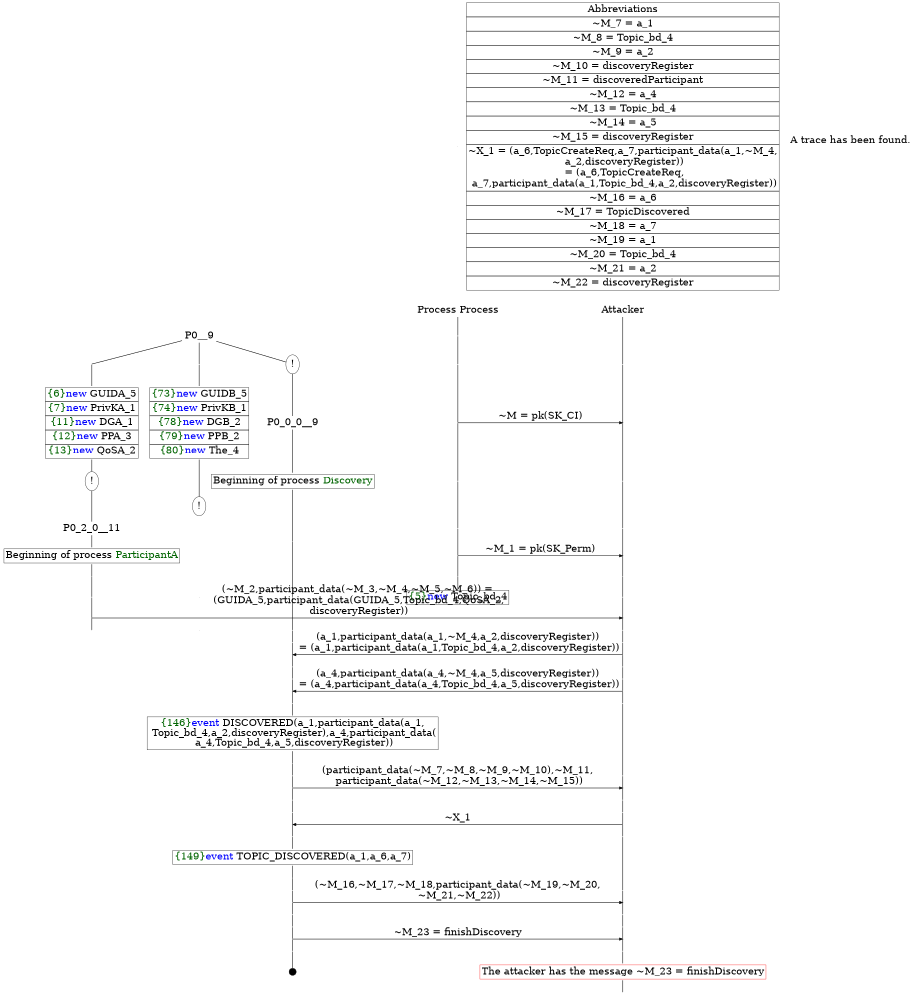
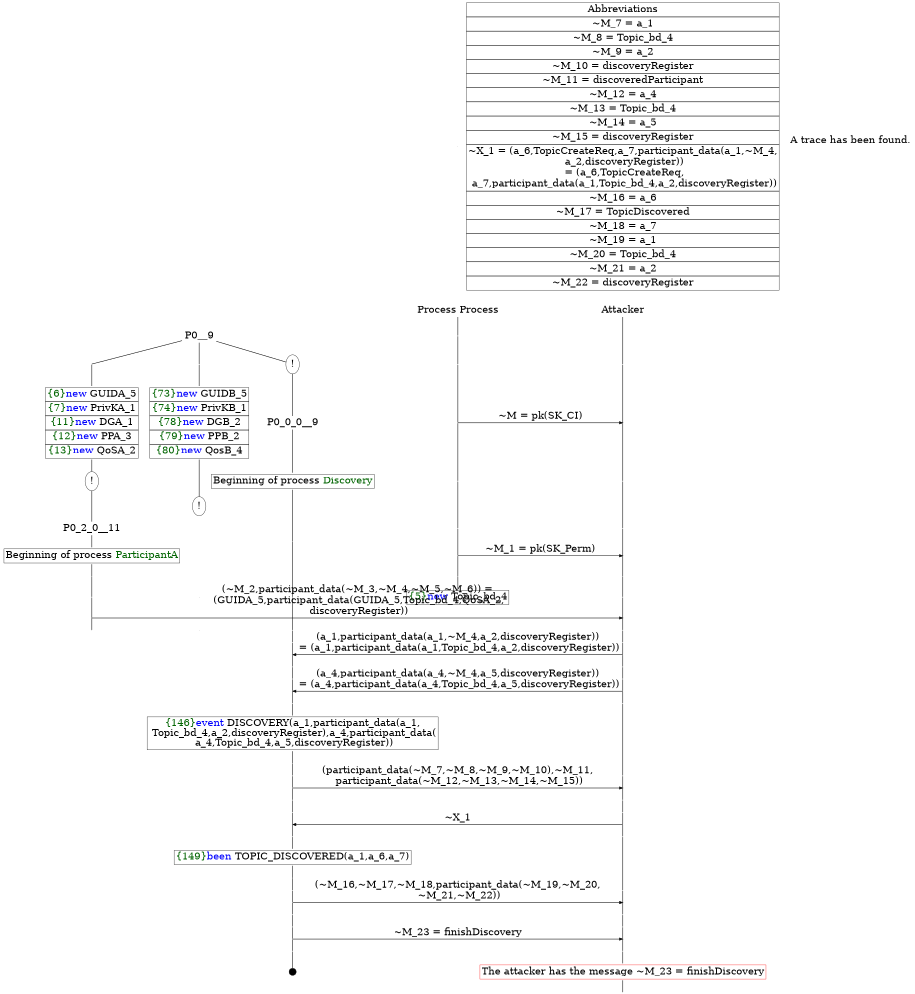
(224, 450) -> (224, 450)
(322, 723) -> (322, 723)
(219, 857) -> (219, 857)
